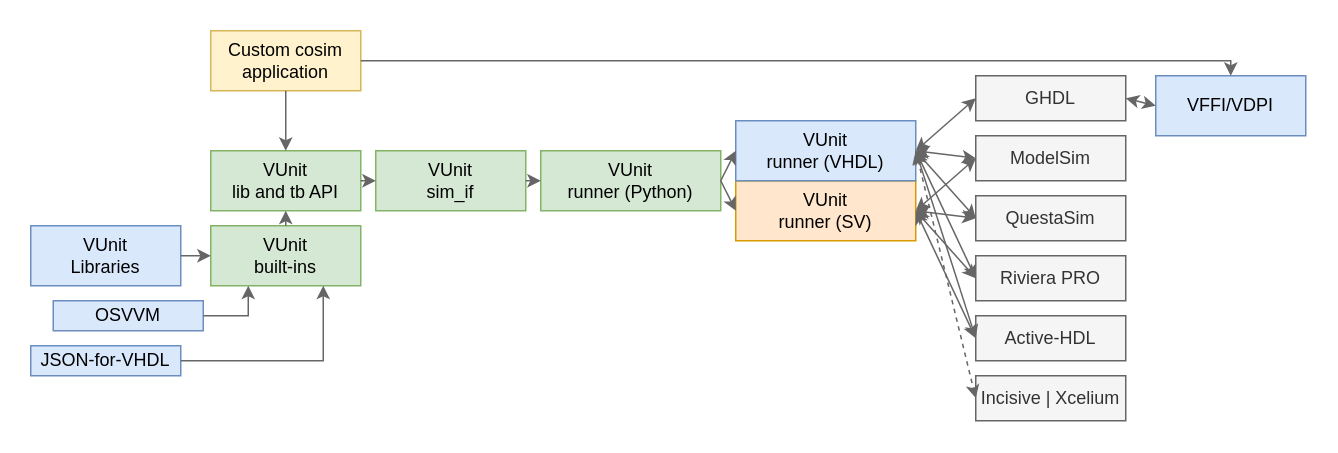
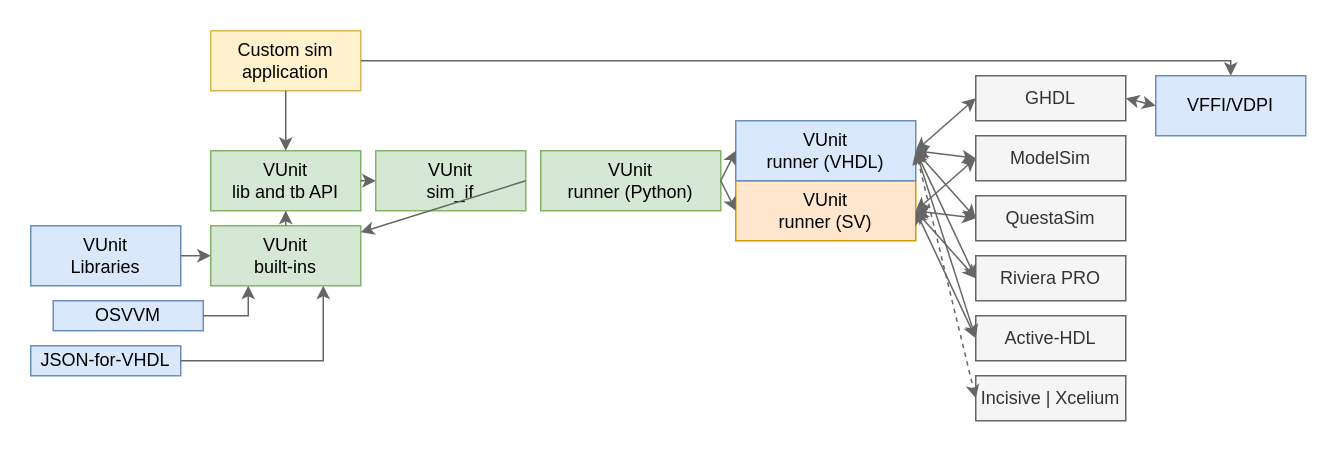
(286, 61) -> (286, 61)
(528, 181) -> (448, 205)
